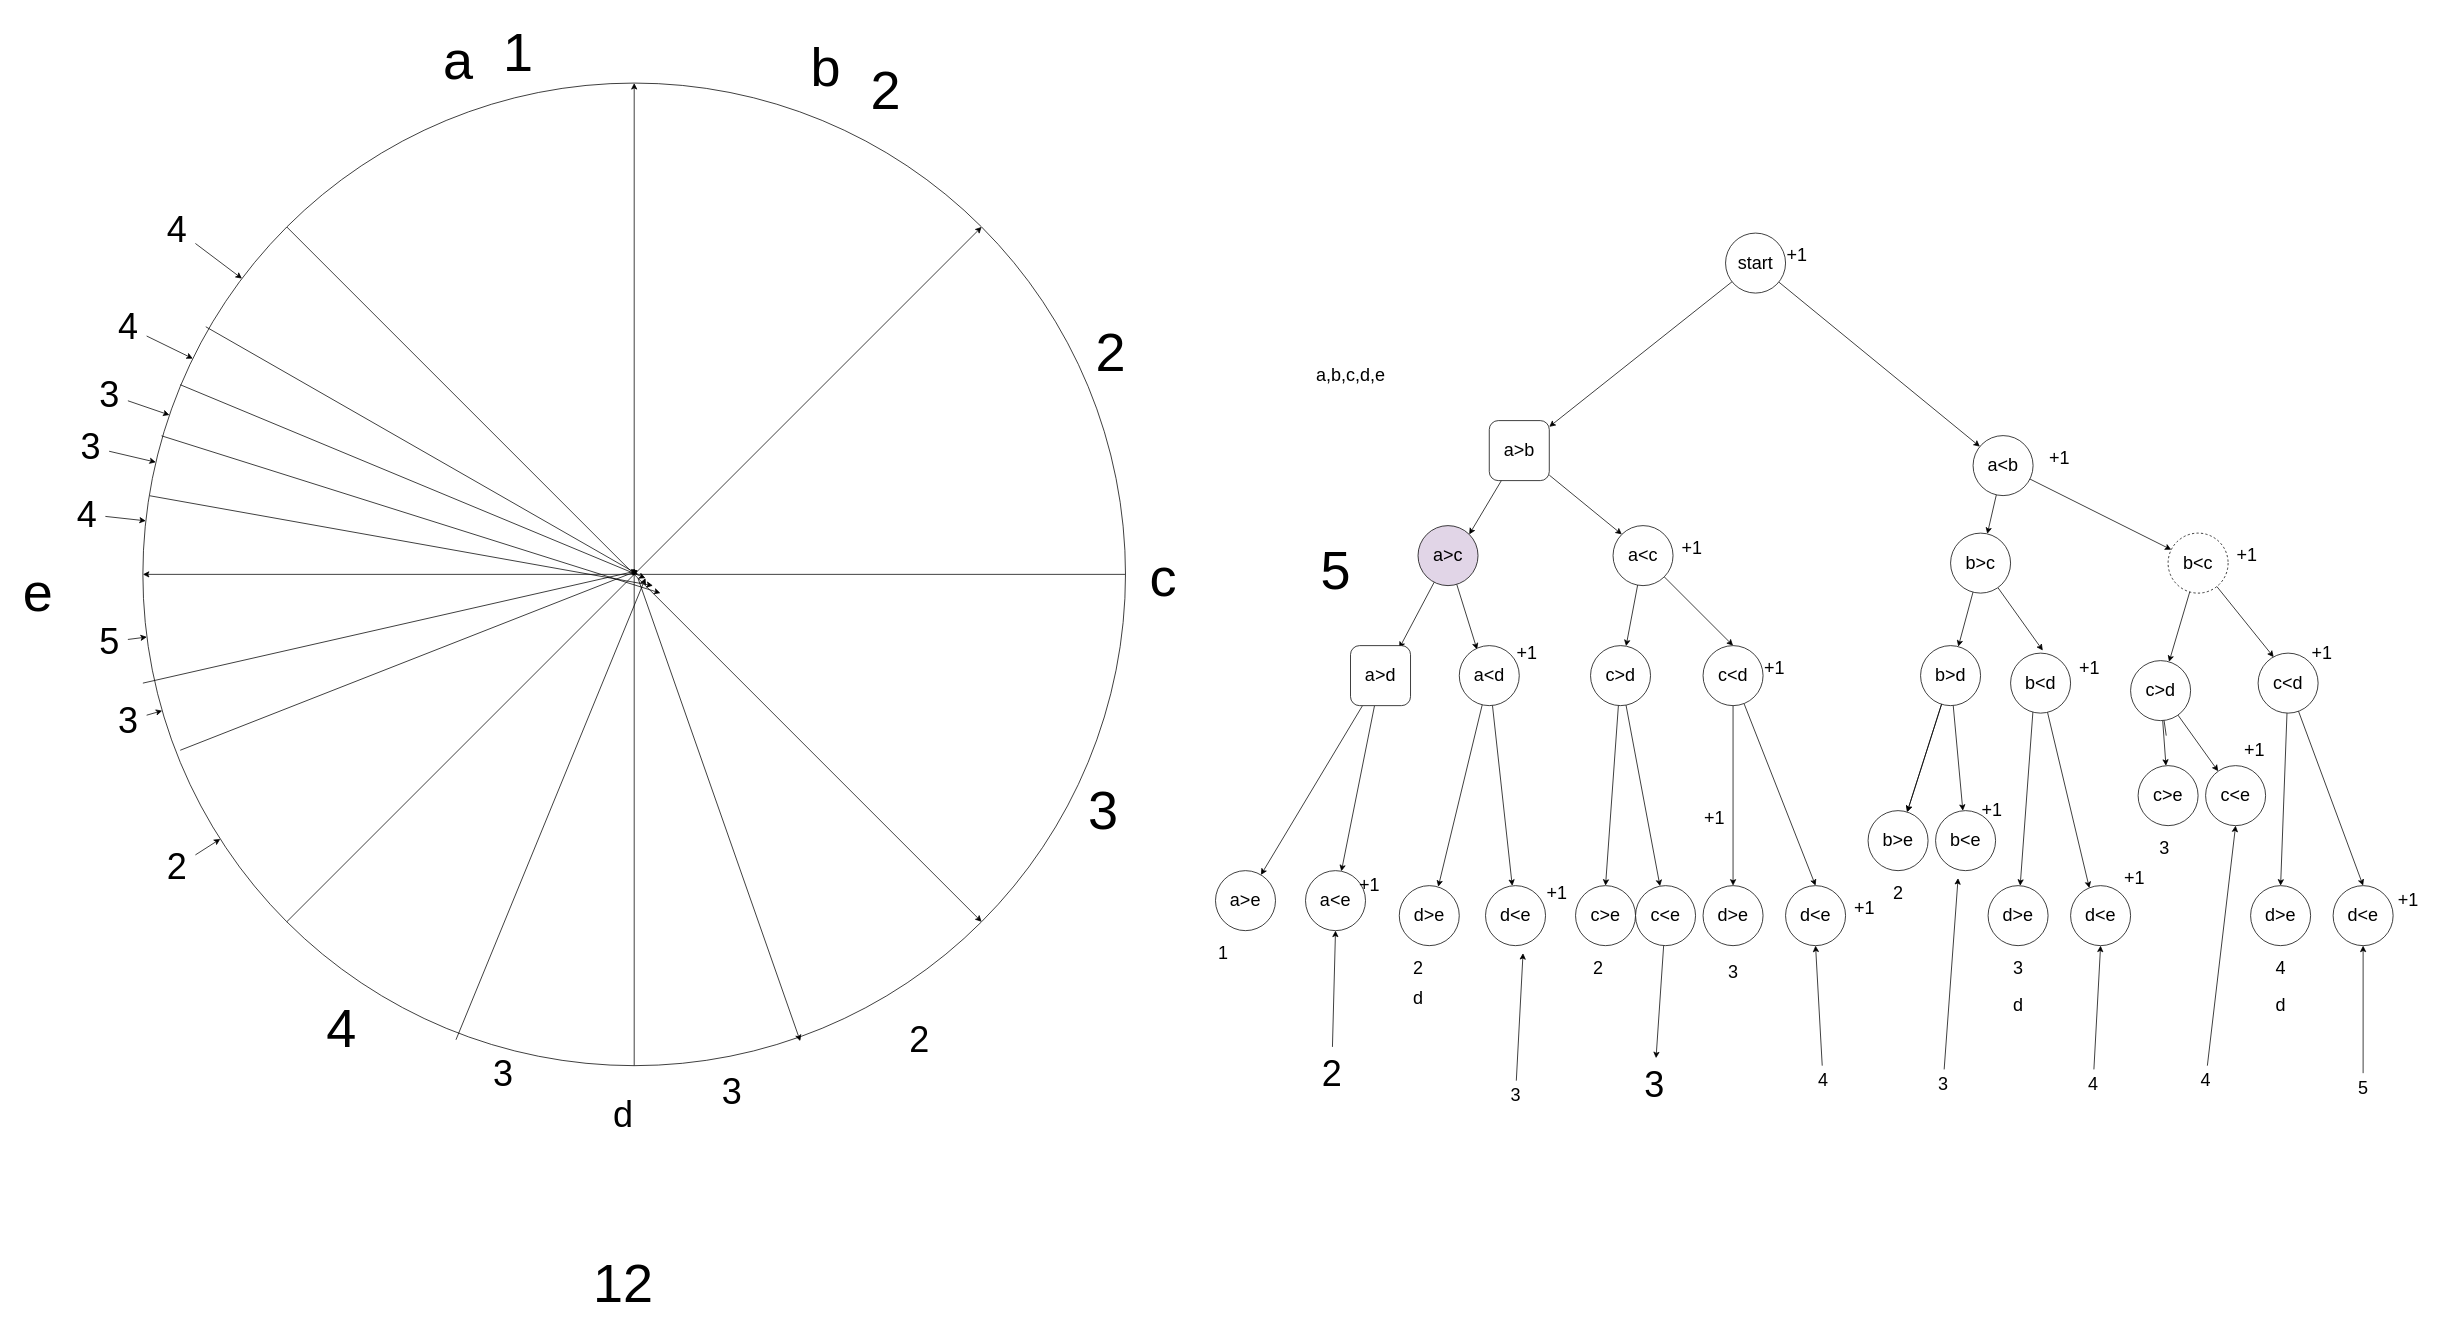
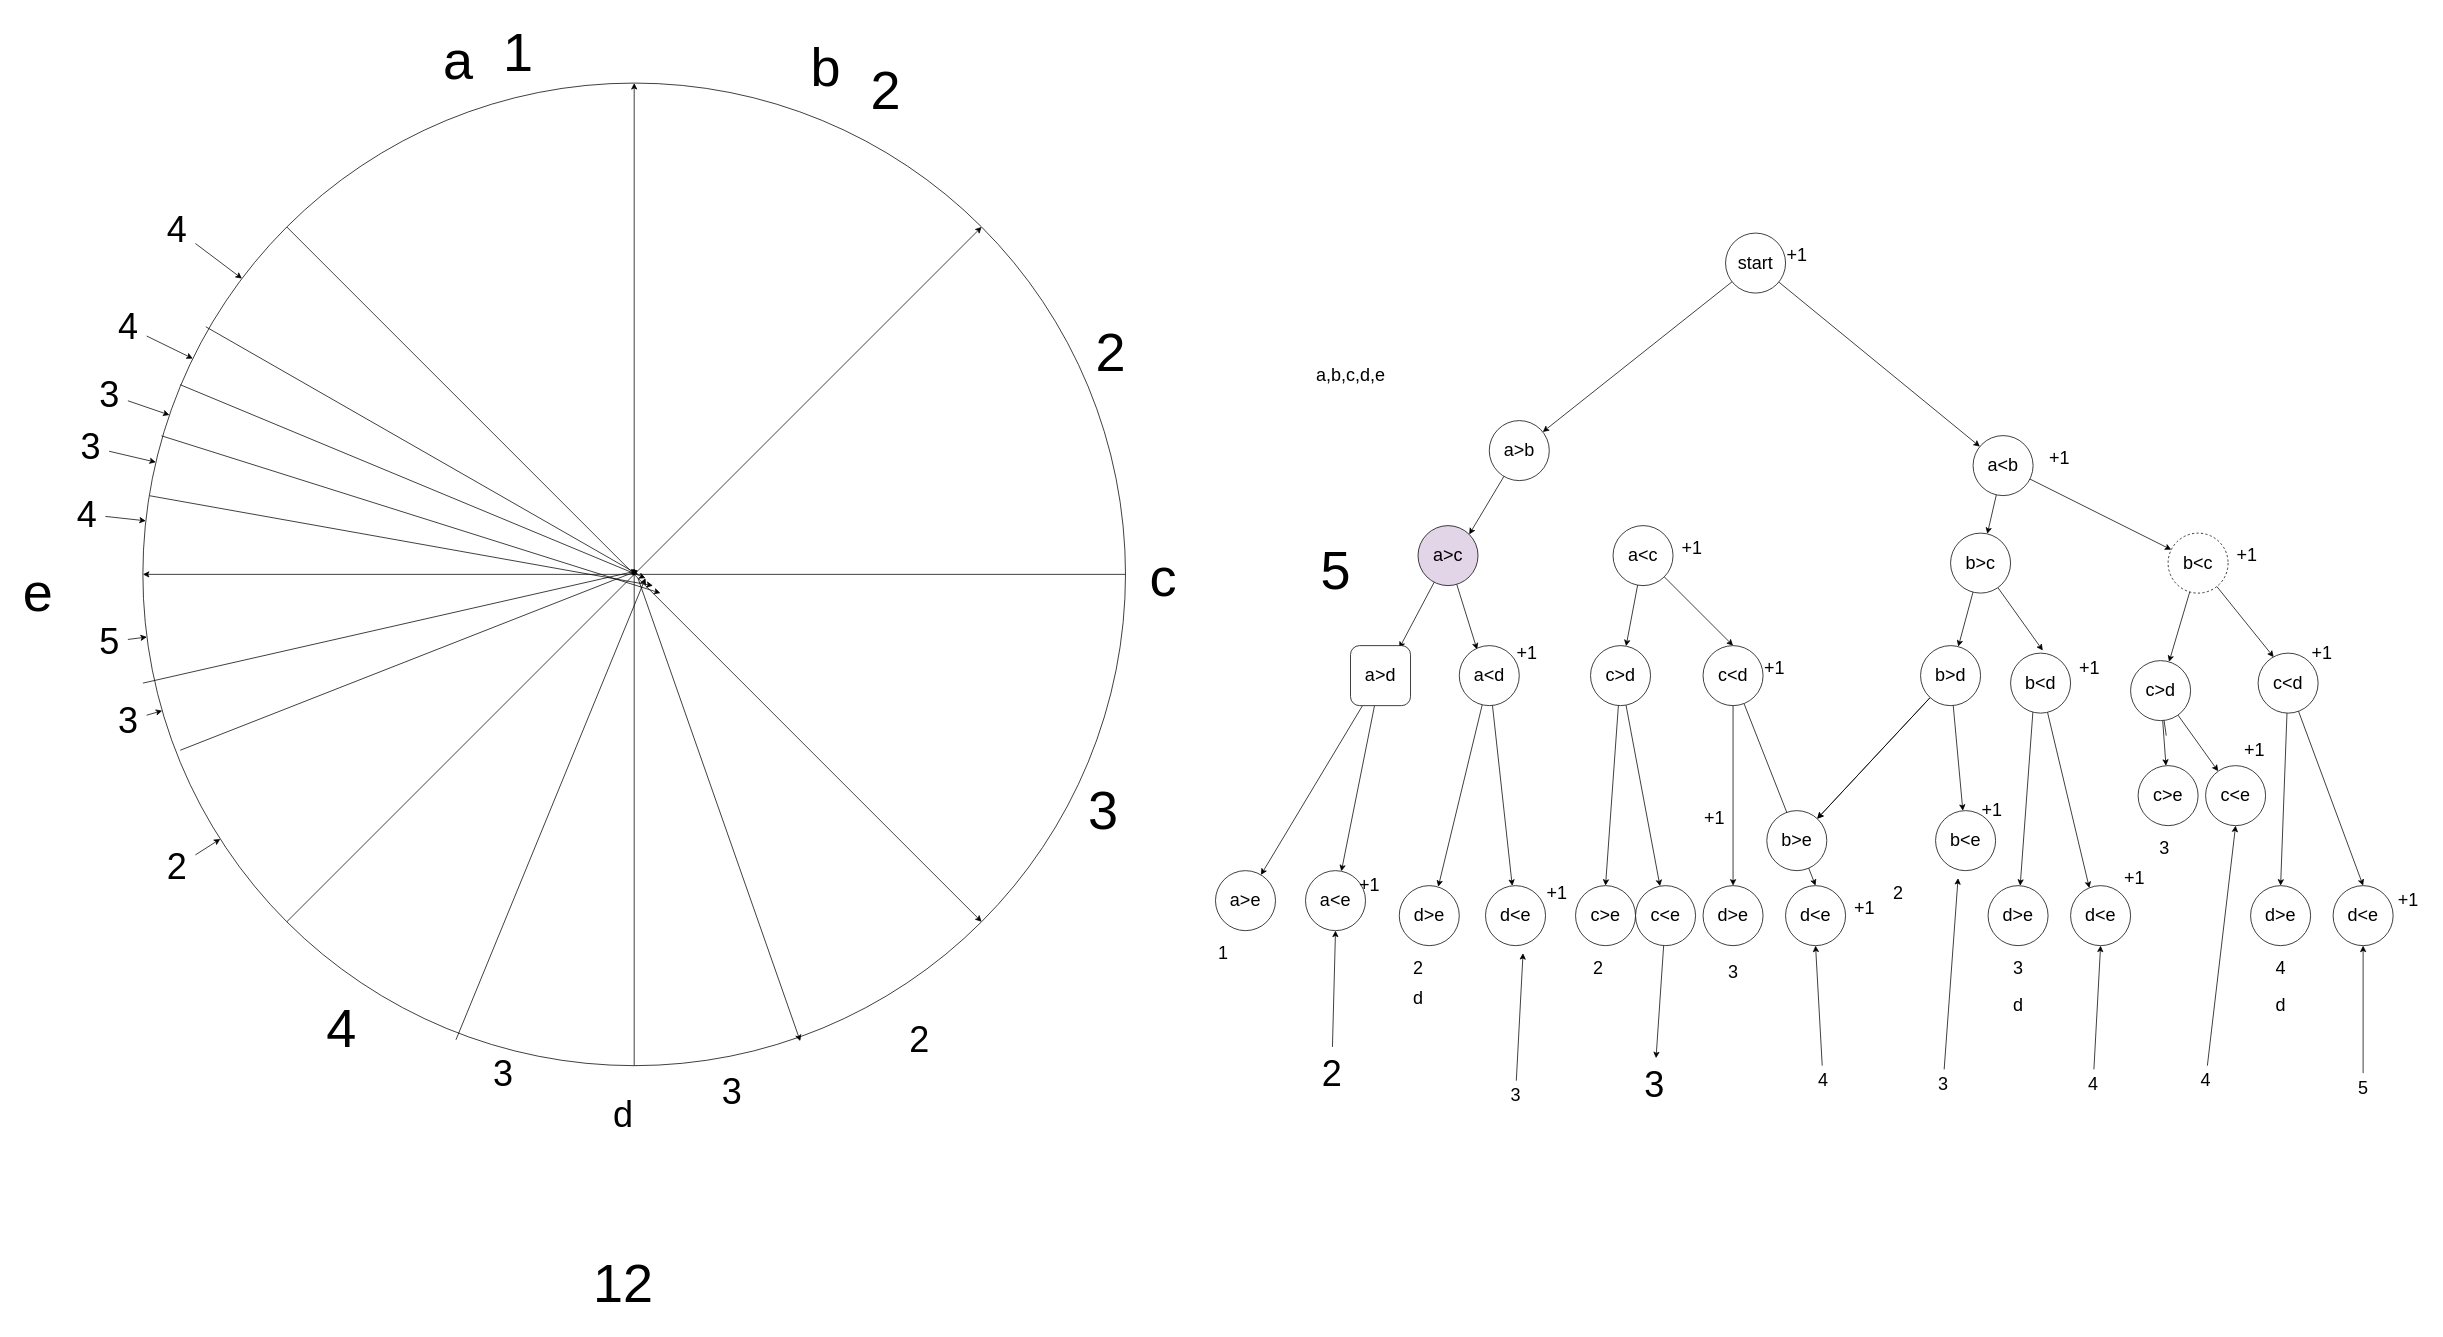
(1519, 450) -> (1519, 450)
(1584, 503) -> none
(1898, 840) -> (1797, 840)
